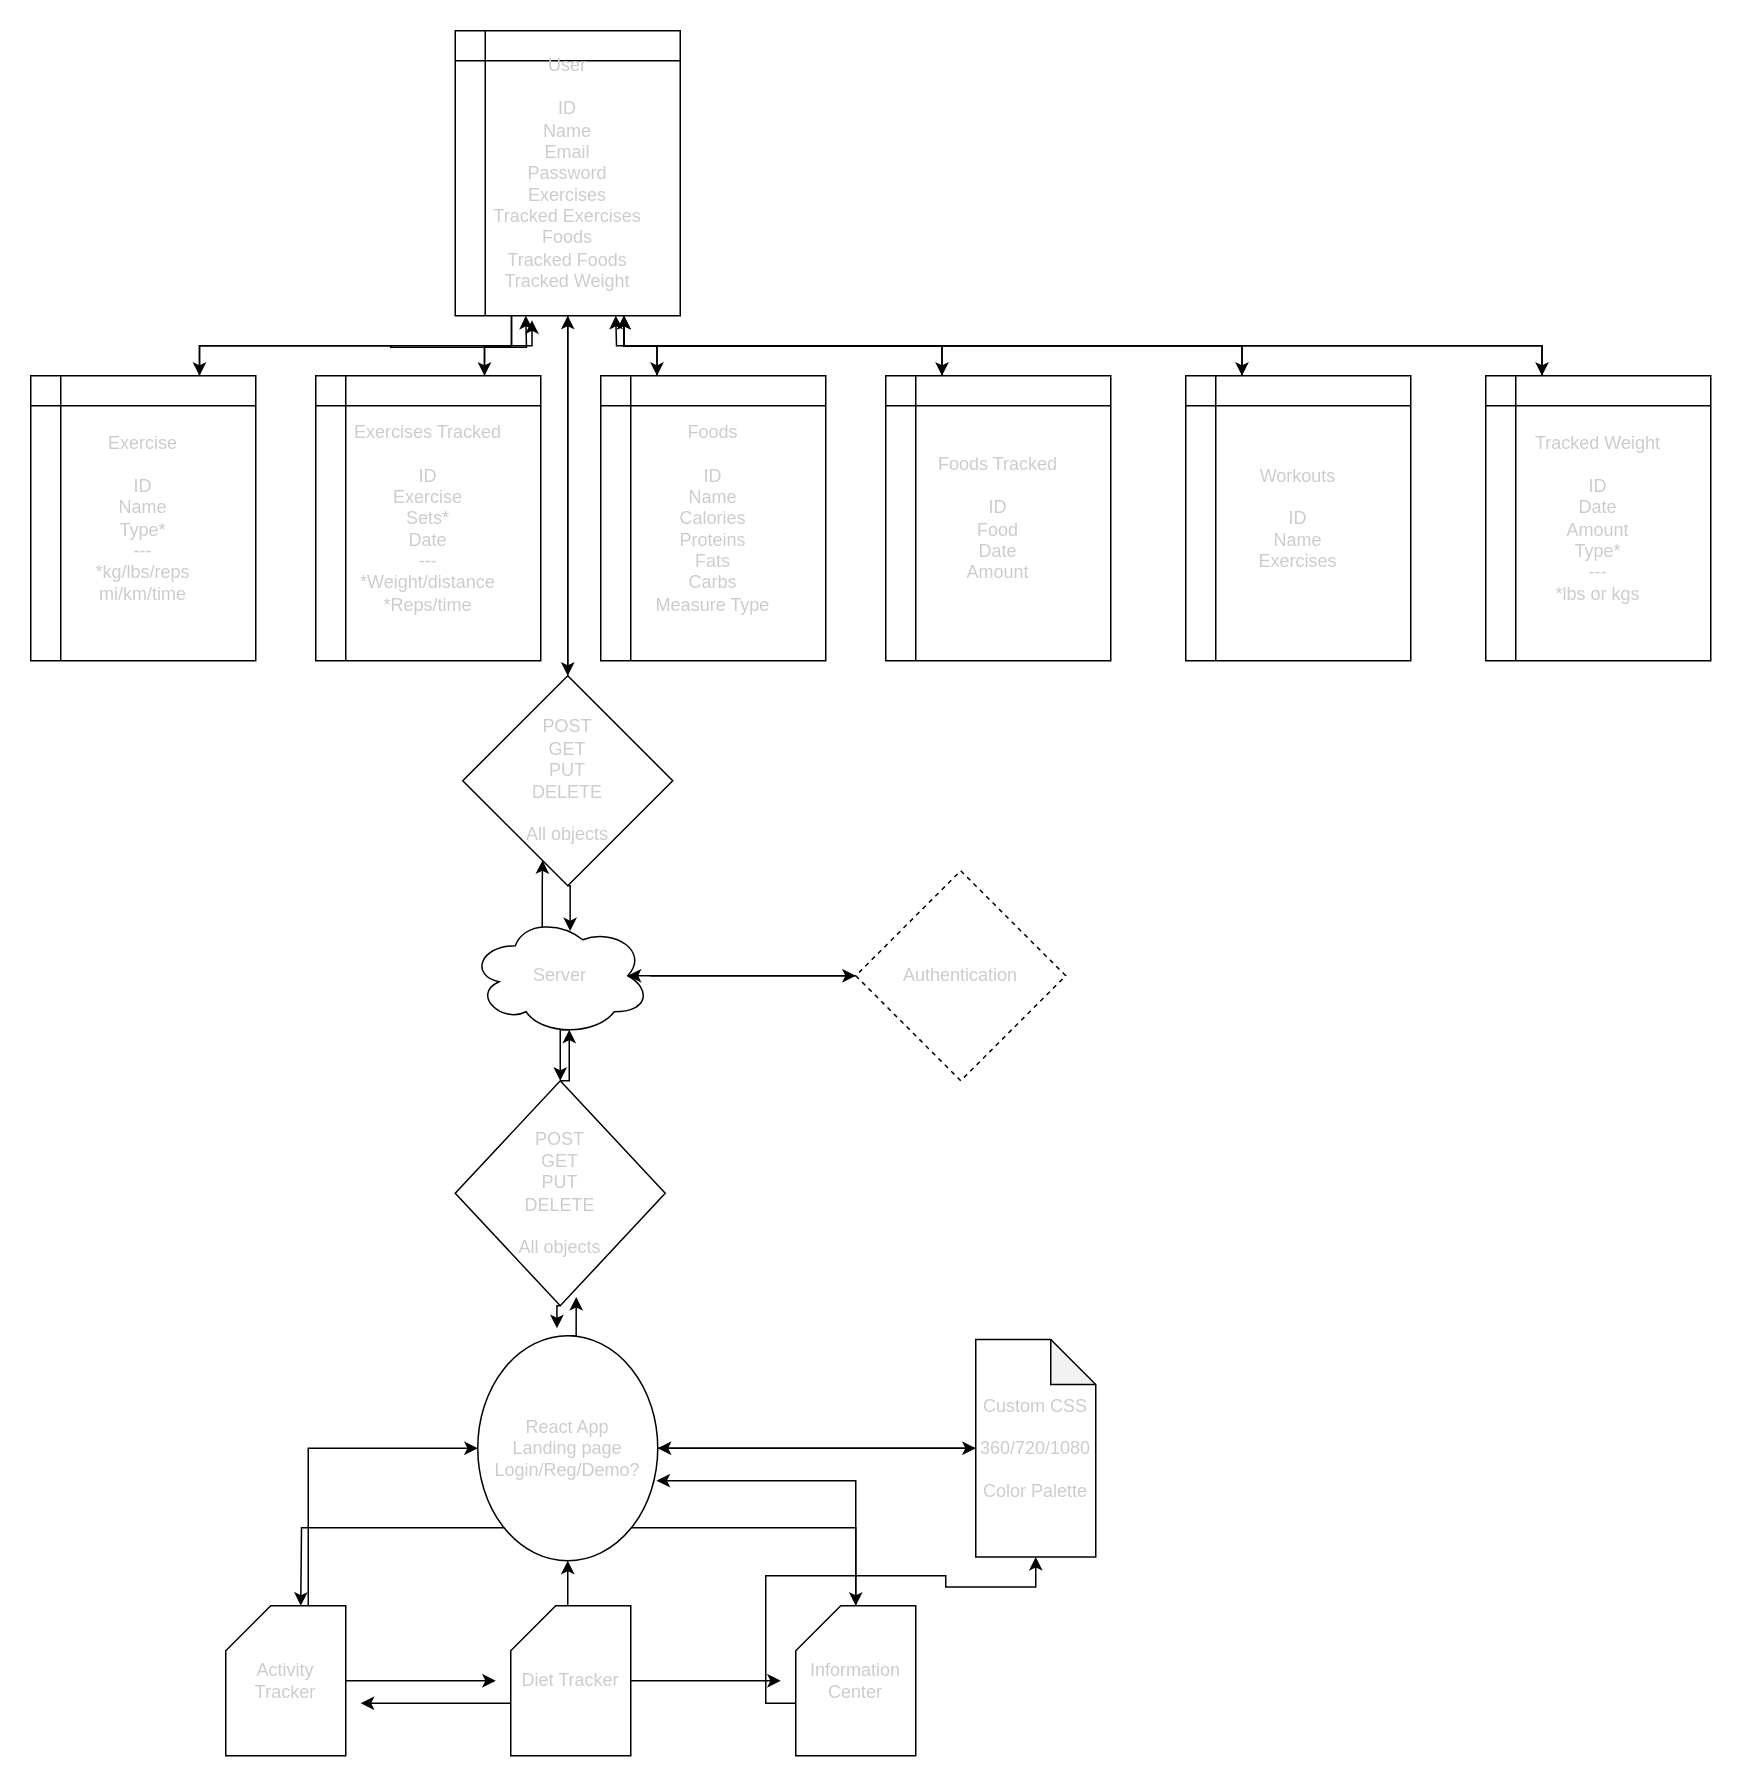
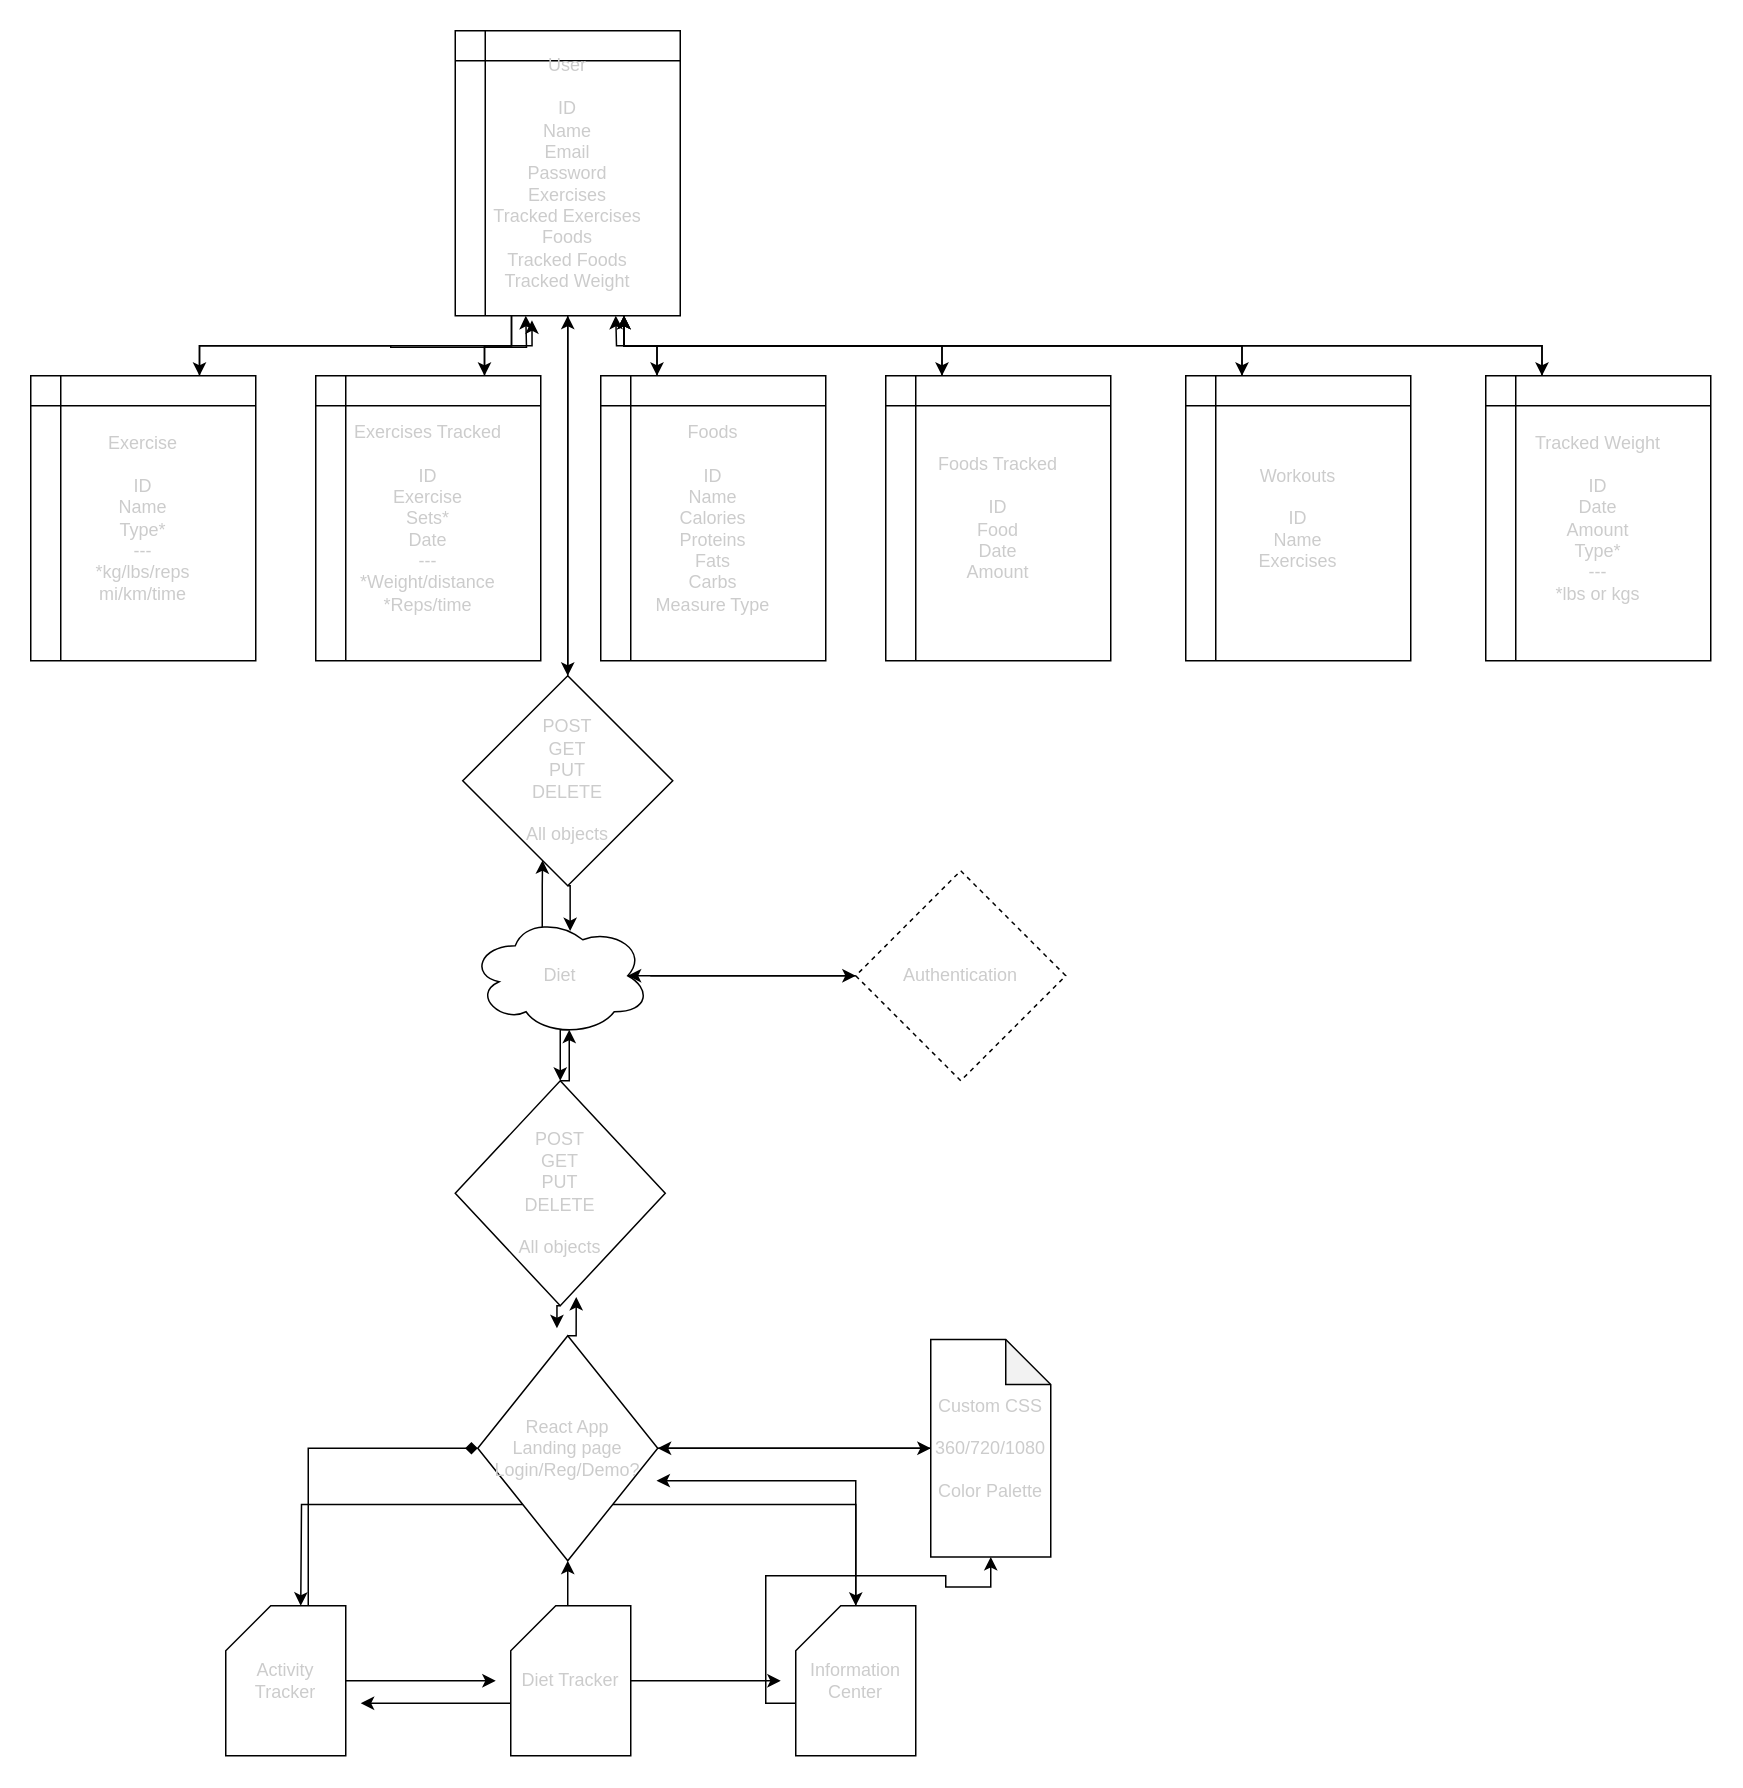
(560, 976) -> (560, 976)
(466, 1448) -> (465, 1448)
(568, 1448) -> (568, 1448)
(1036, 1448) -> (991, 1448)
